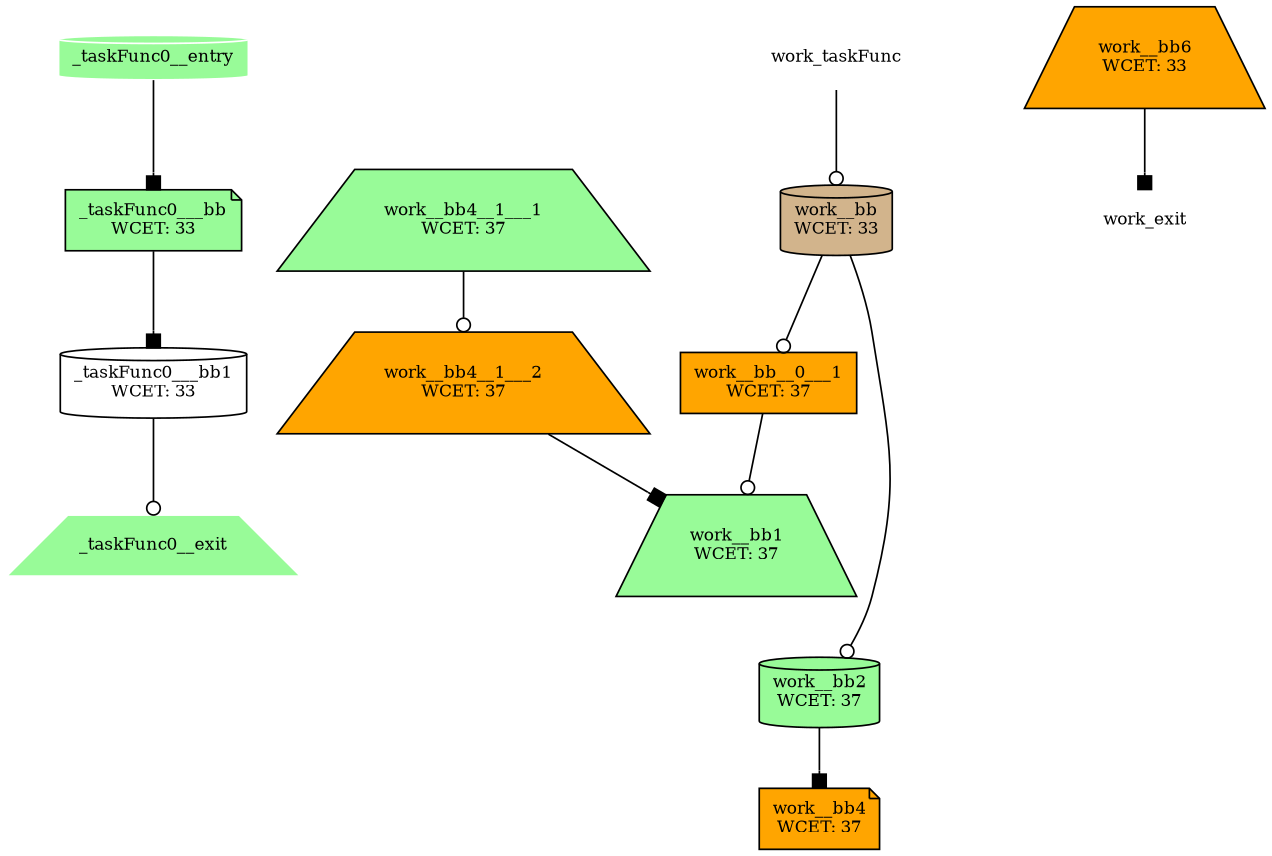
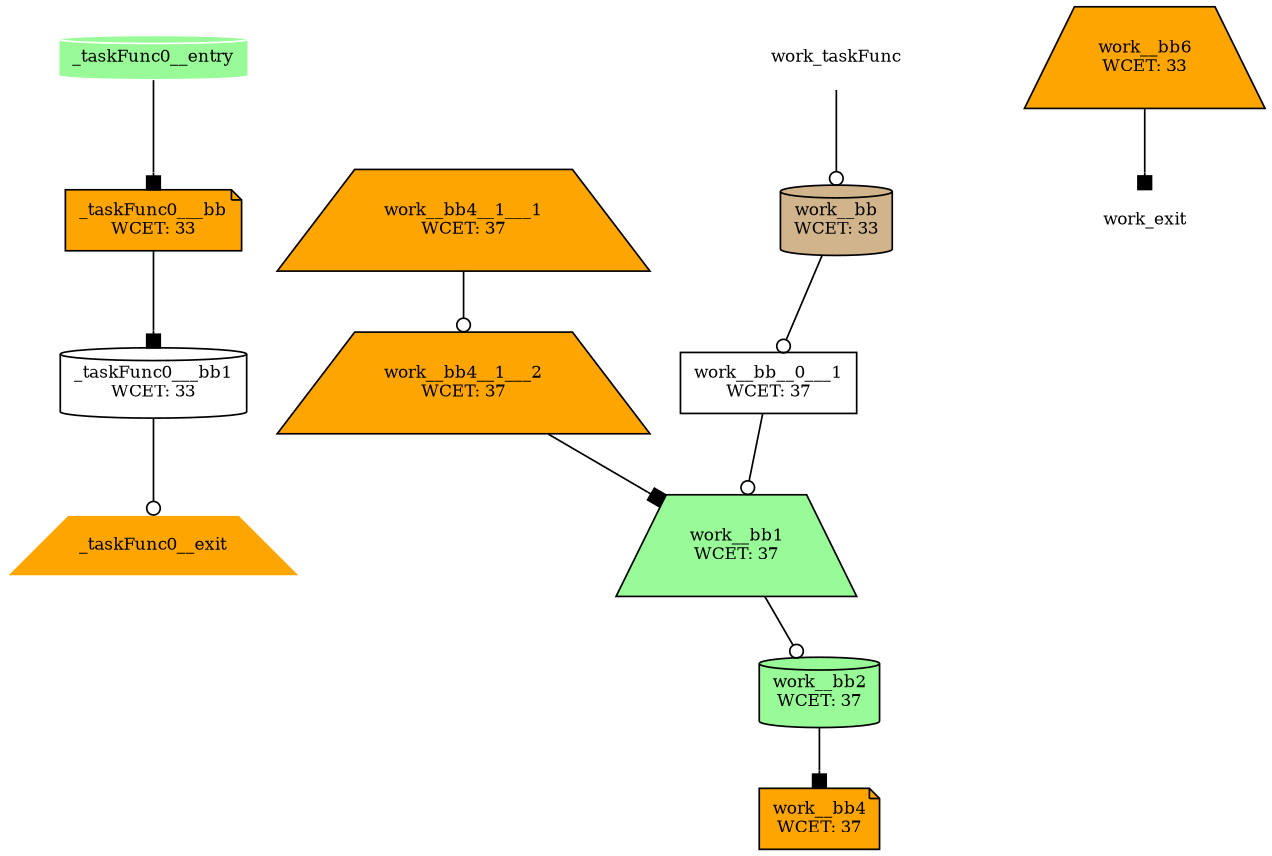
(153, 220) -> (153, 220)
(464, 220) -> (464, 220)
(769, 383) -> (769, 383)
(889, 451) -> (779, 621)
(153, 546) -> (153, 546)
